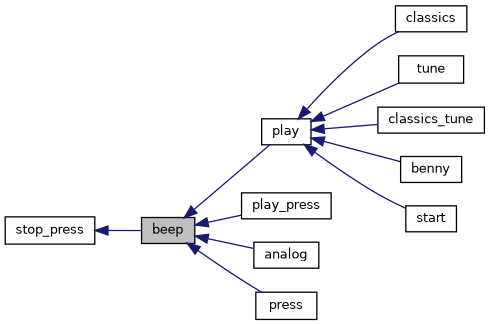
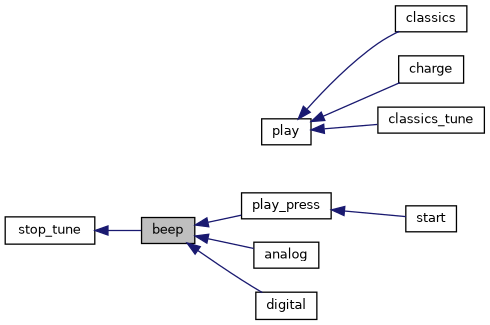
(431, 69) -> (431, 69)
(431, 169) -> none
(233, 177) -> none
(359, 182) -> (375, 214)
(50, 231) -> (50, 231)
(286, 306) -> (286, 306)
